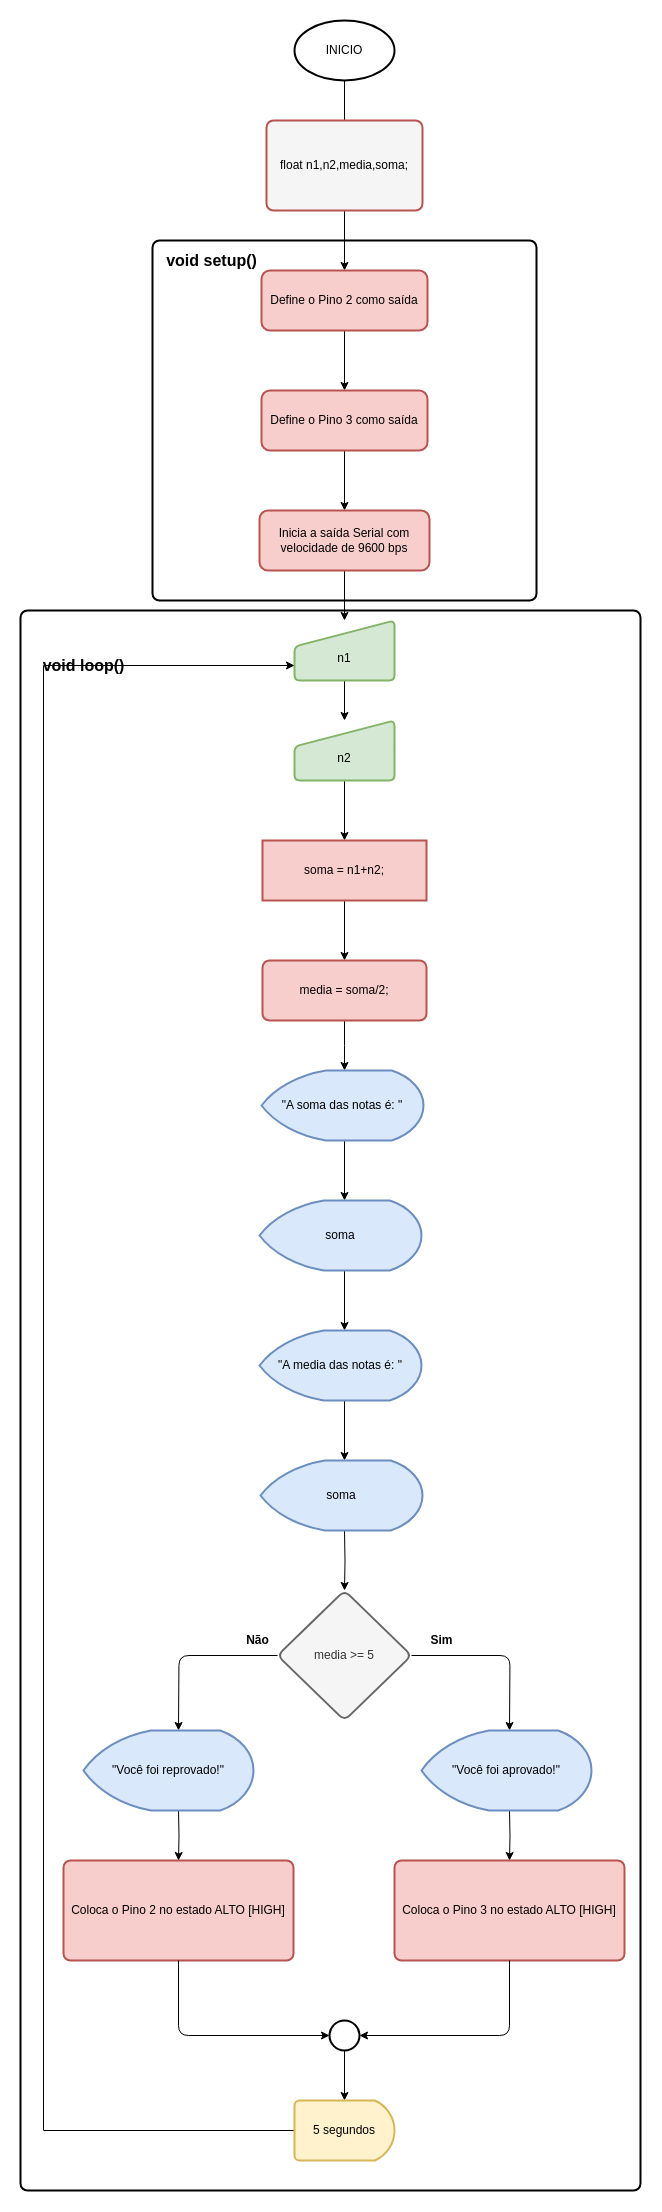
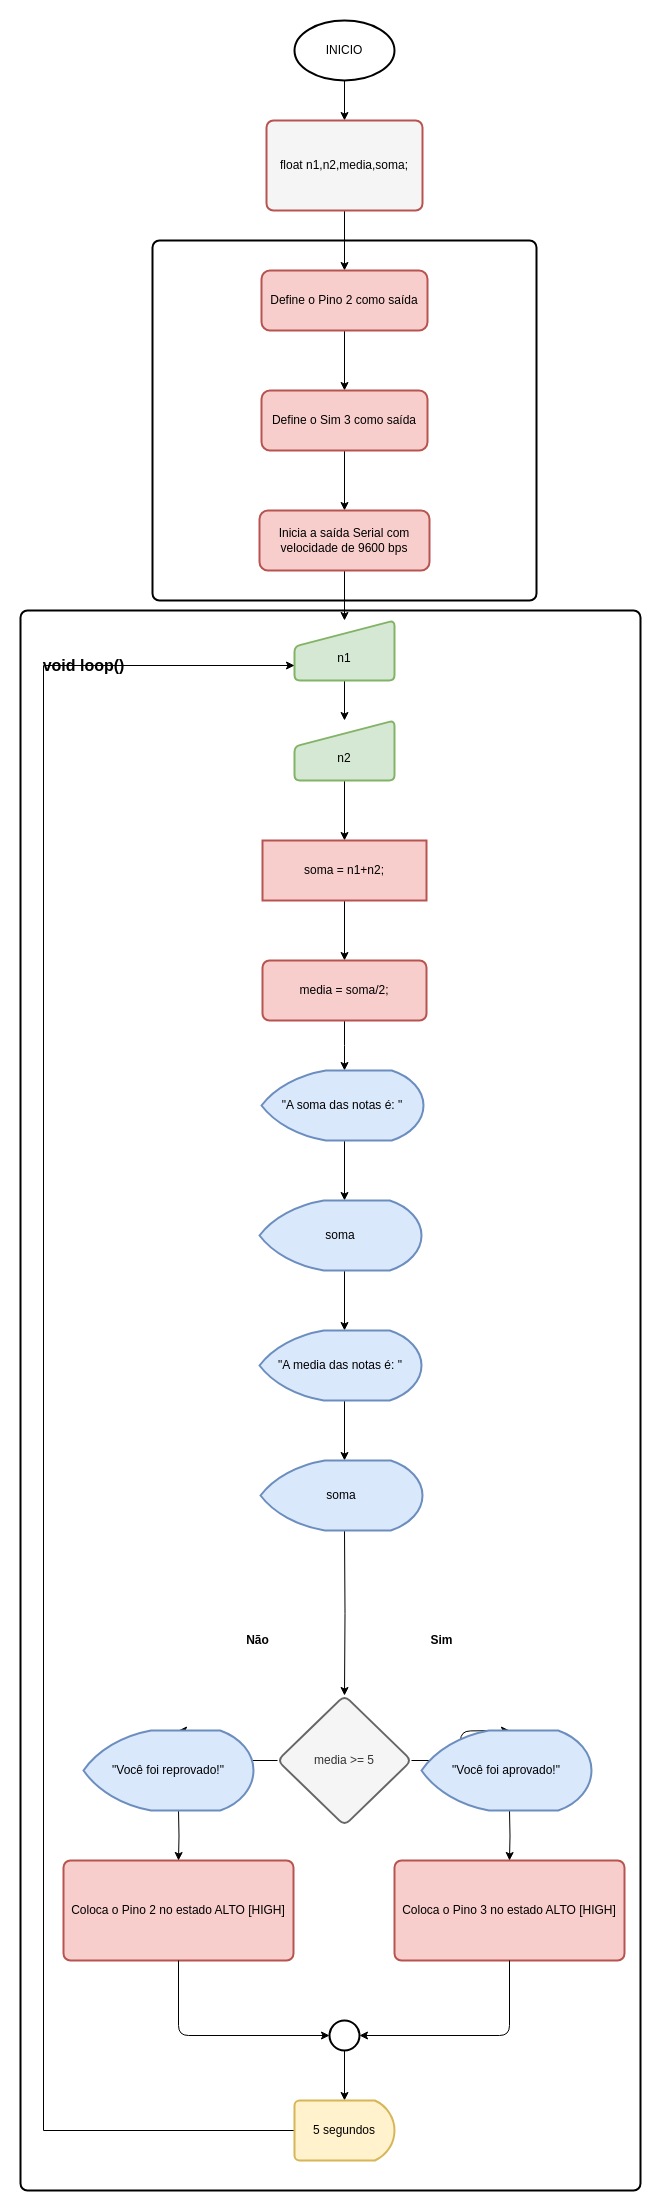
(345, 115) -> (345, 112)
(212, 261) -> none
(345, 421) -> (345, 421)
(345, 1656) -> (345, 1761)
